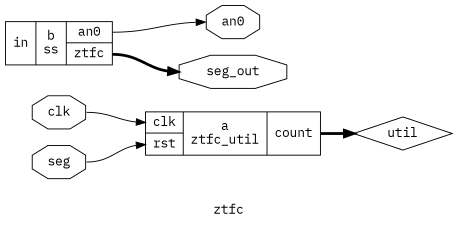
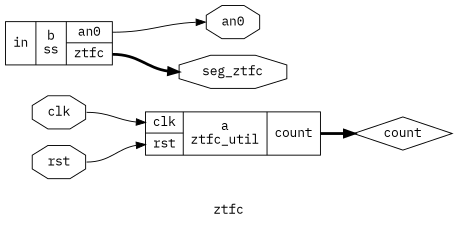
(233, 72) -> (233, 72)
(403, 134) -> (403, 134)
(59, 162) -> (59, 162)
